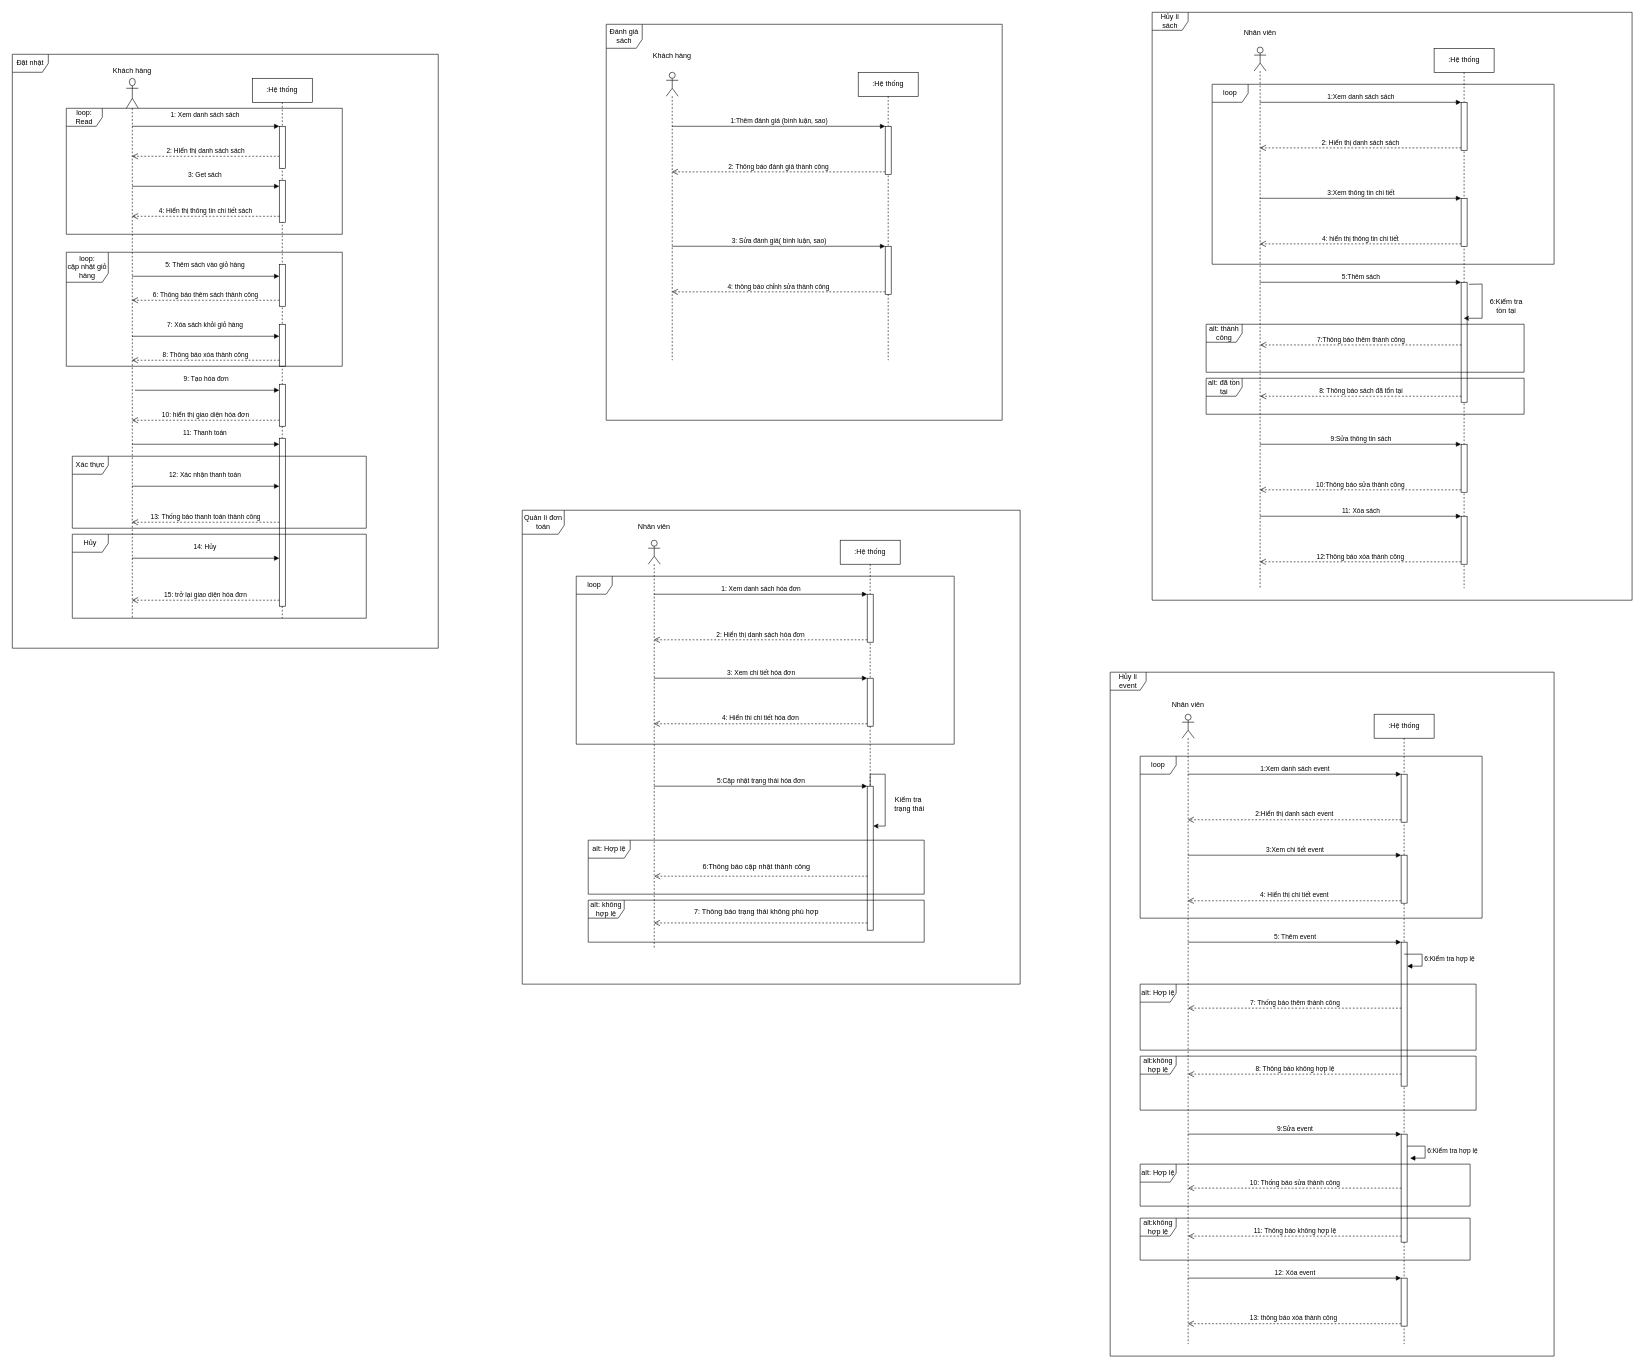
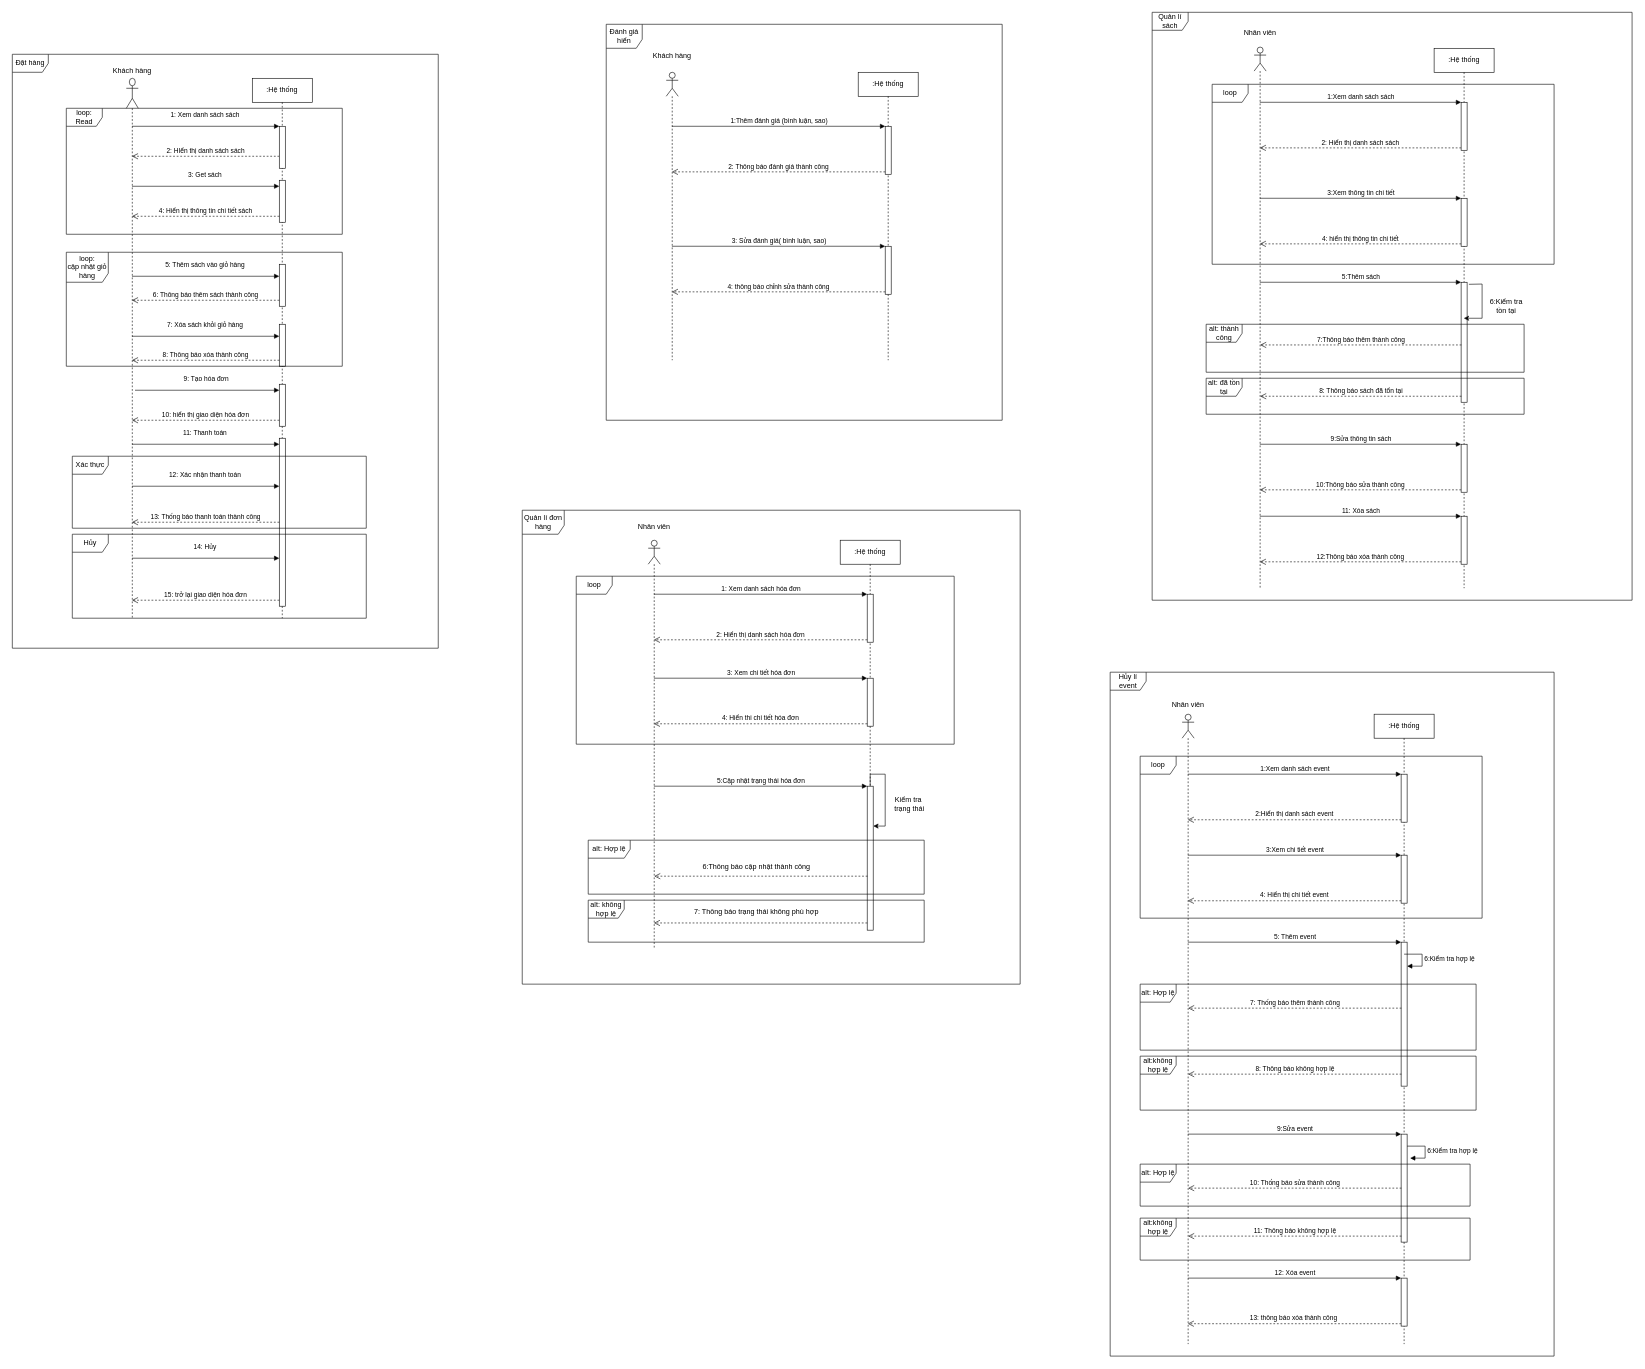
(1170, 21) -> (1170, 21)
(624, 36) -> (624, 36)
(30, 63) -> (30, 63)
(543, 522) -> (543, 522)
